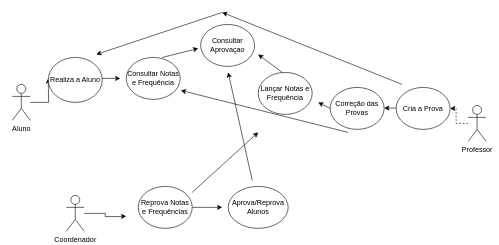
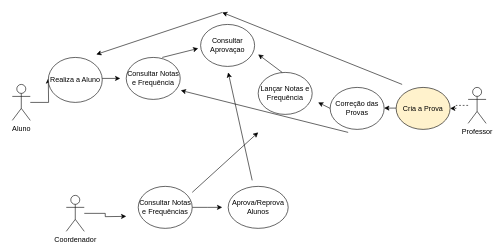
(423, 108) -> (423, 108)
(477, 123) -> (477, 105)
(165, 207) -> (165, 207)
